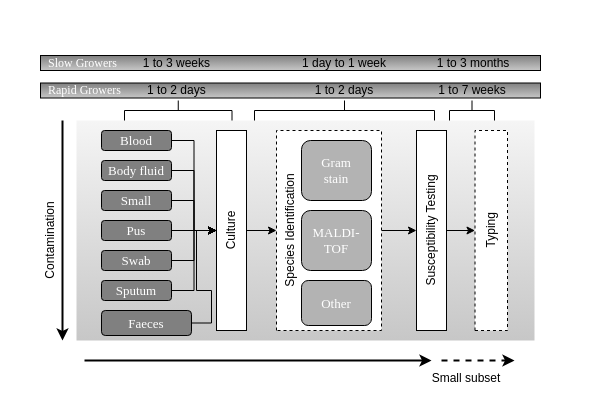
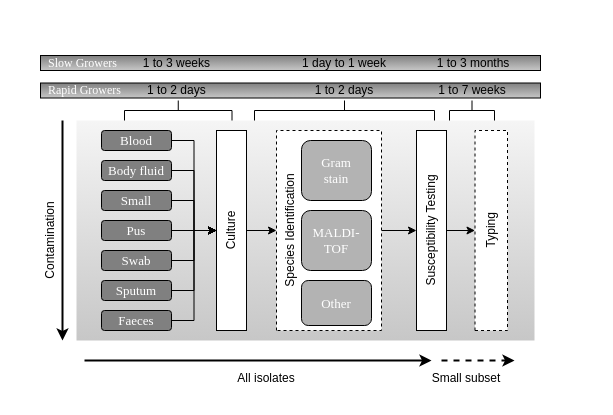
(147, 323) -> (137, 321)
none -> (267, 379)
